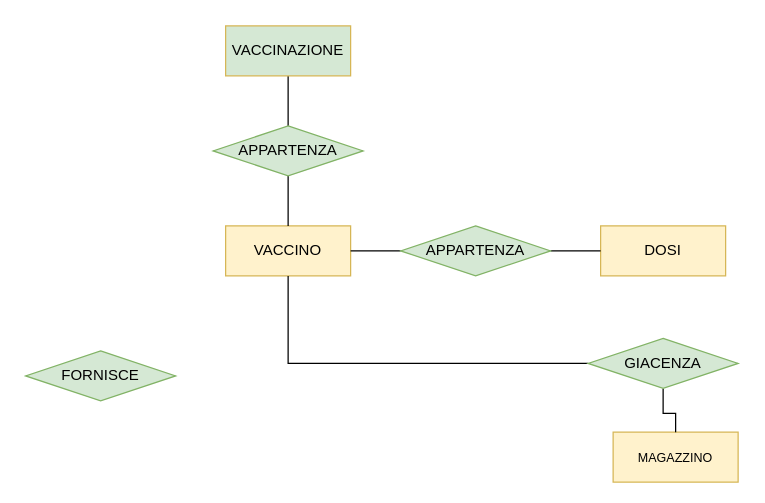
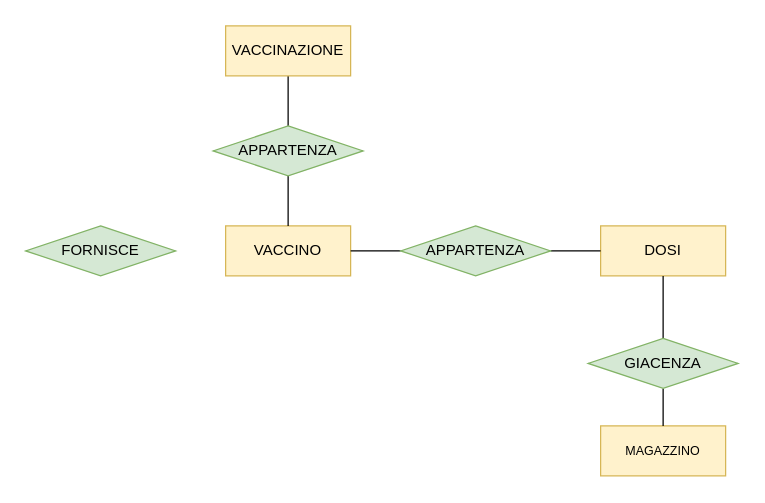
(288, 51) -> (288, 51)
(395, 363) -> (663, 307)
(101, 376) -> (101, 251)
(676, 457) -> (663, 451)
